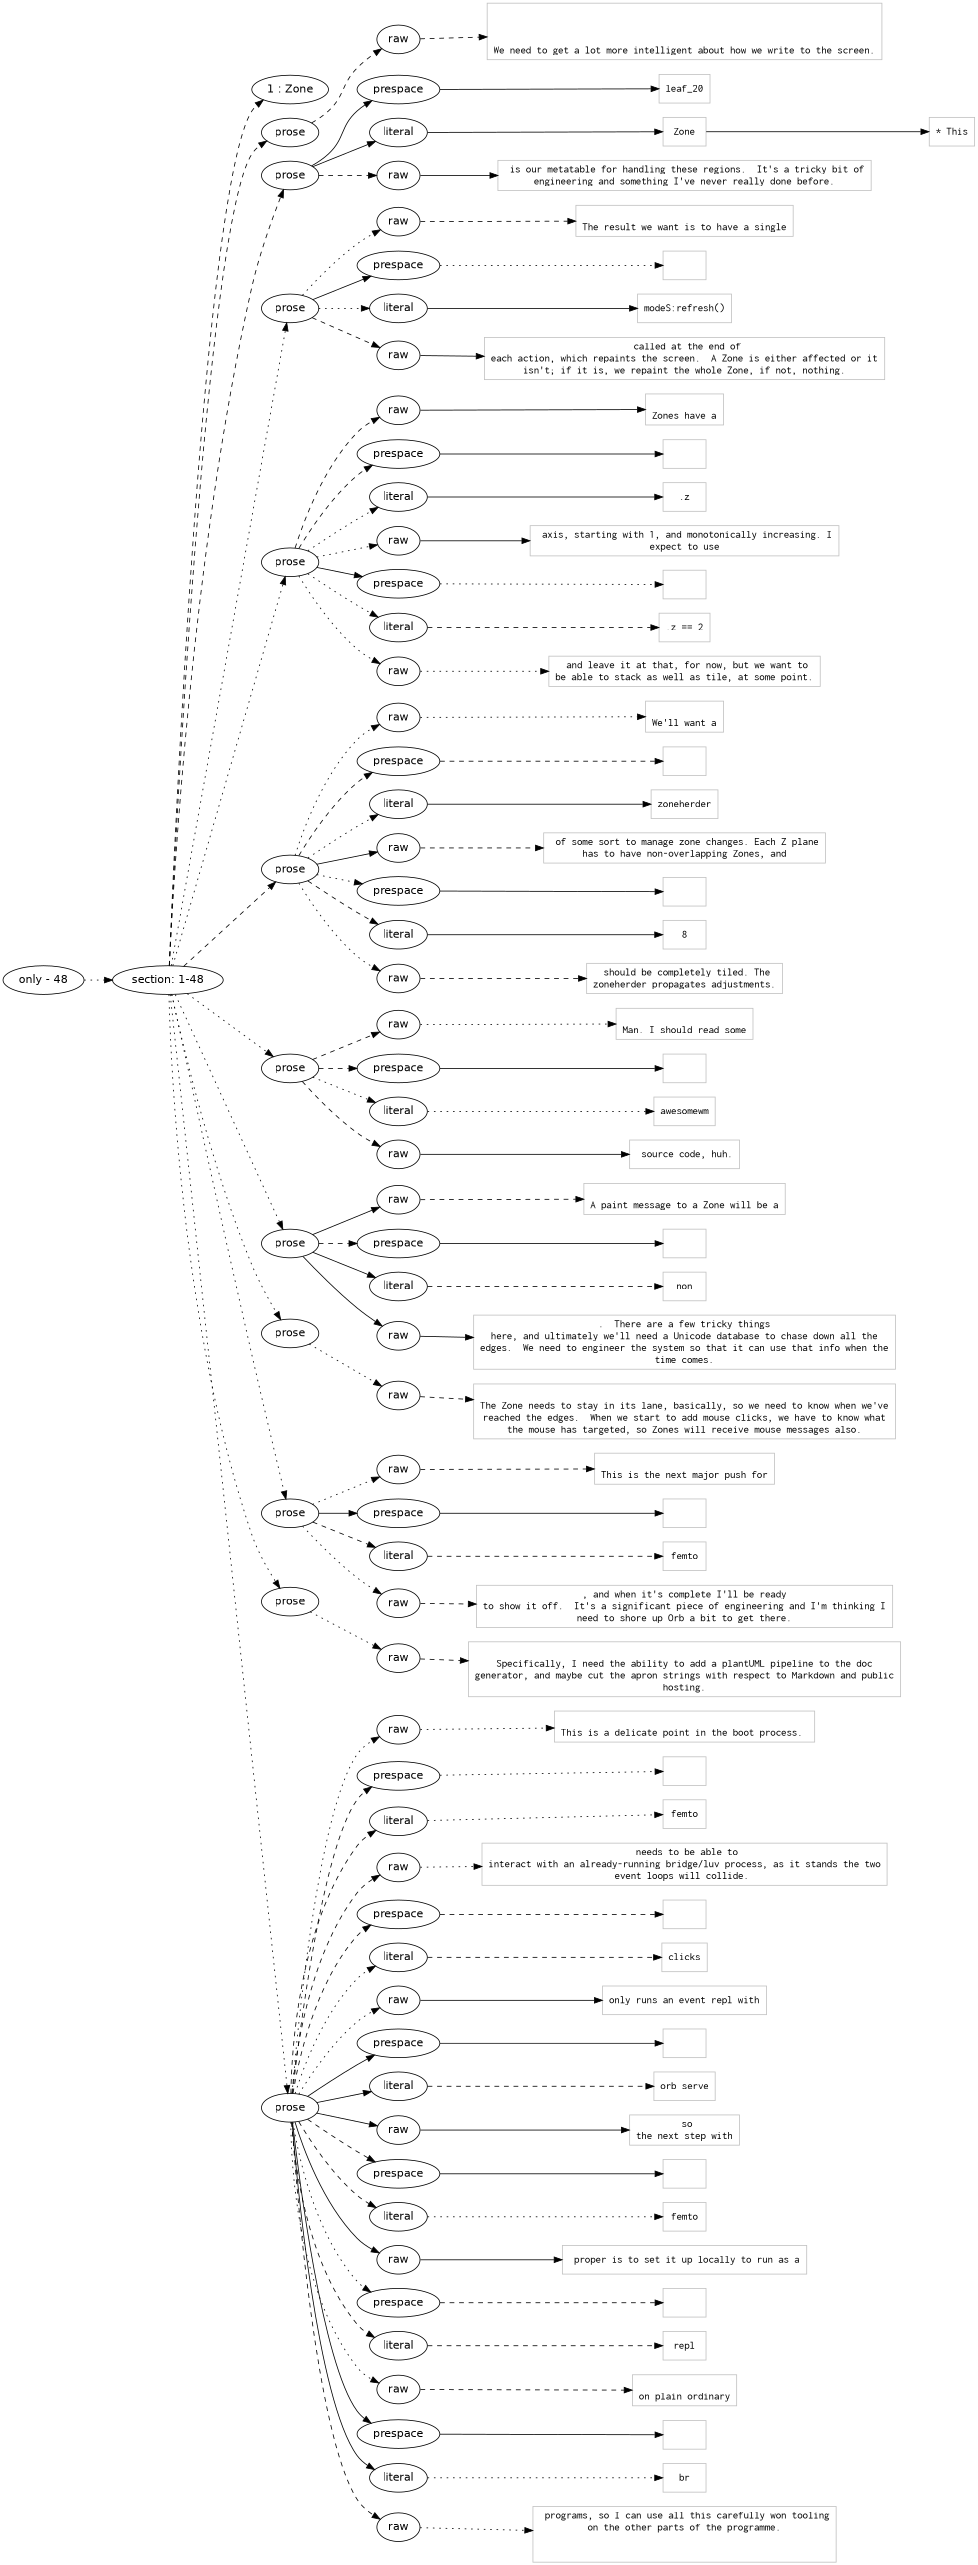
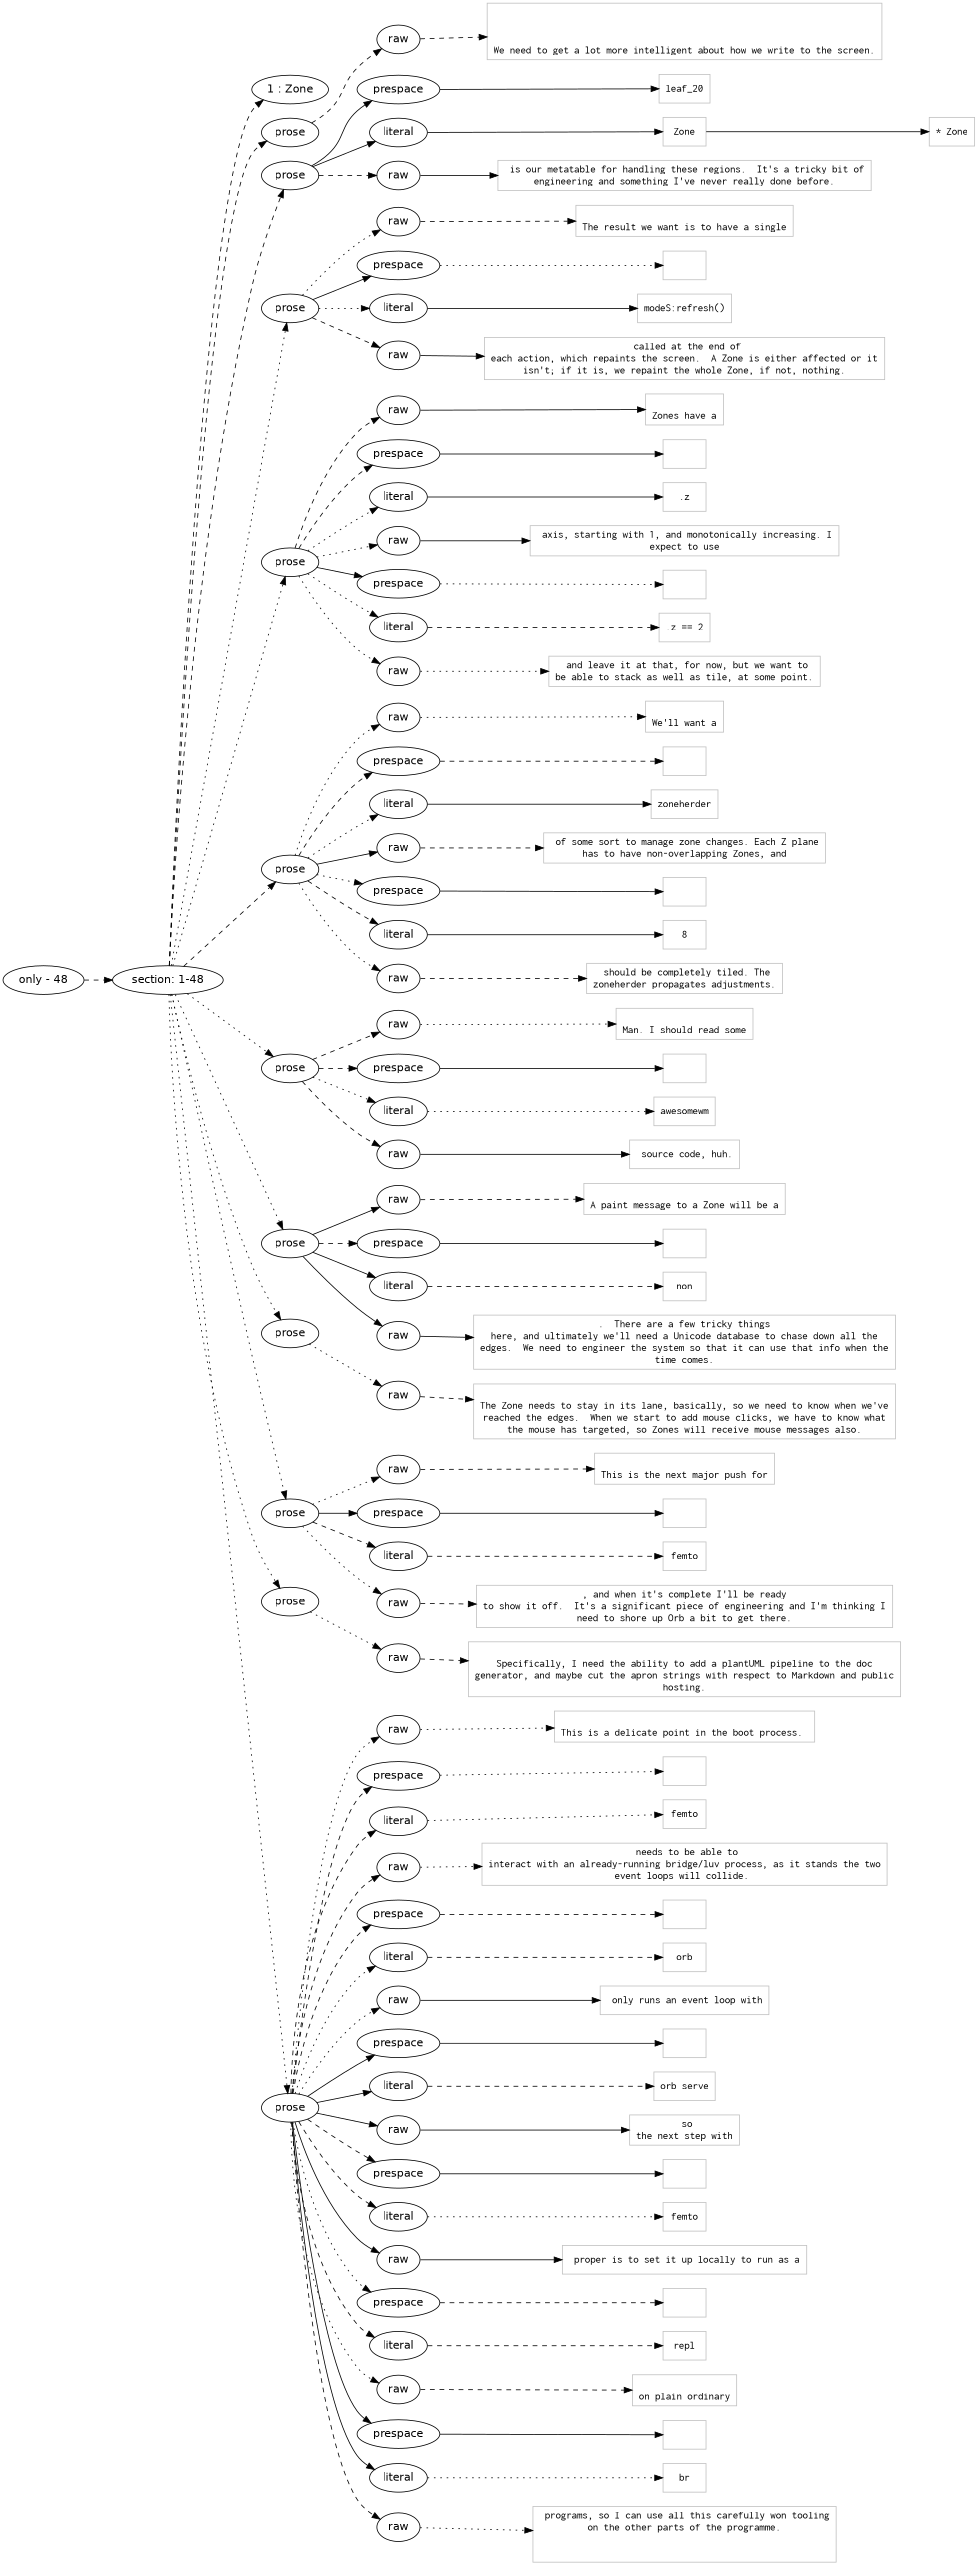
(952, 132) -> (952, 132)
(94, 980) -> (94, 980)
(685, 1957) -> (685, 1957)
(685, 2000) -> (685, 2000)
